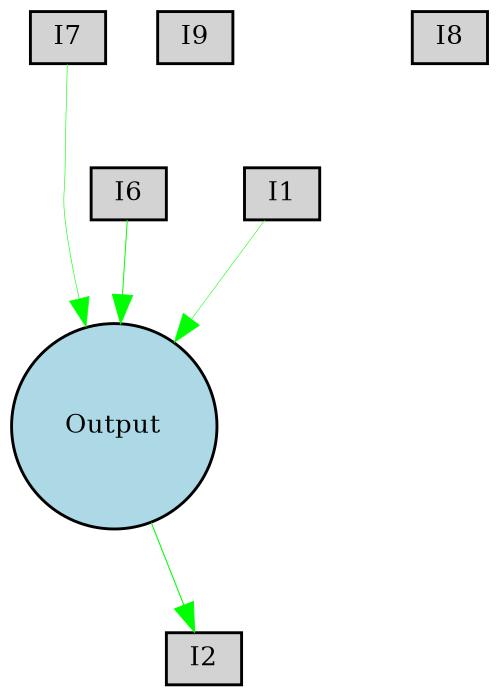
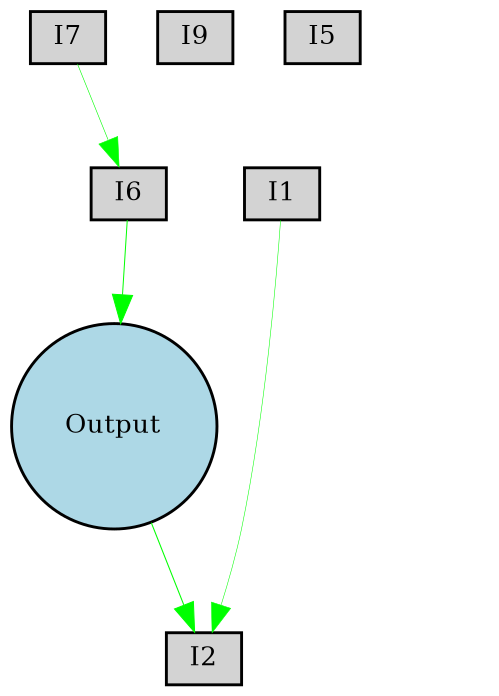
none -> (323, 38)
(450, 38) -> none
(65, 182) -> (93, 102)
(228, 269) -> (261, 414)
